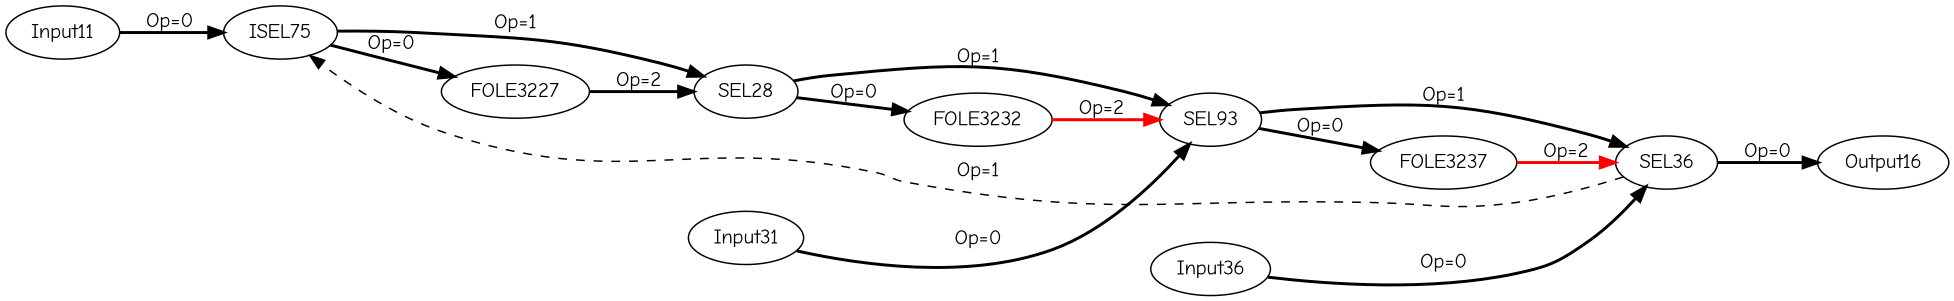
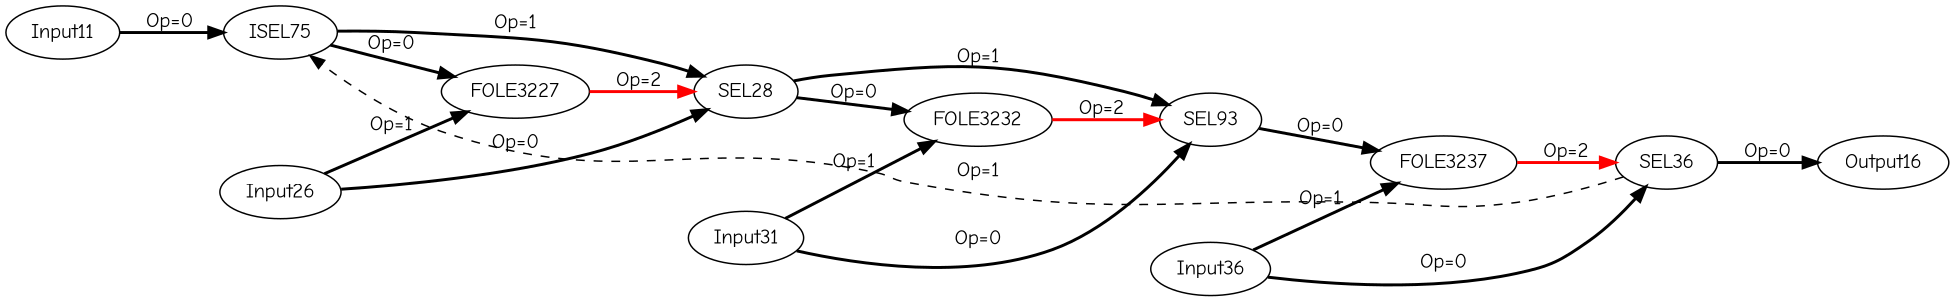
(634, 92) -> (634, 92)
(1438, 106) -> none
none -> (853, 183)
none -> (280, 192)
none -> (1318, 220)
